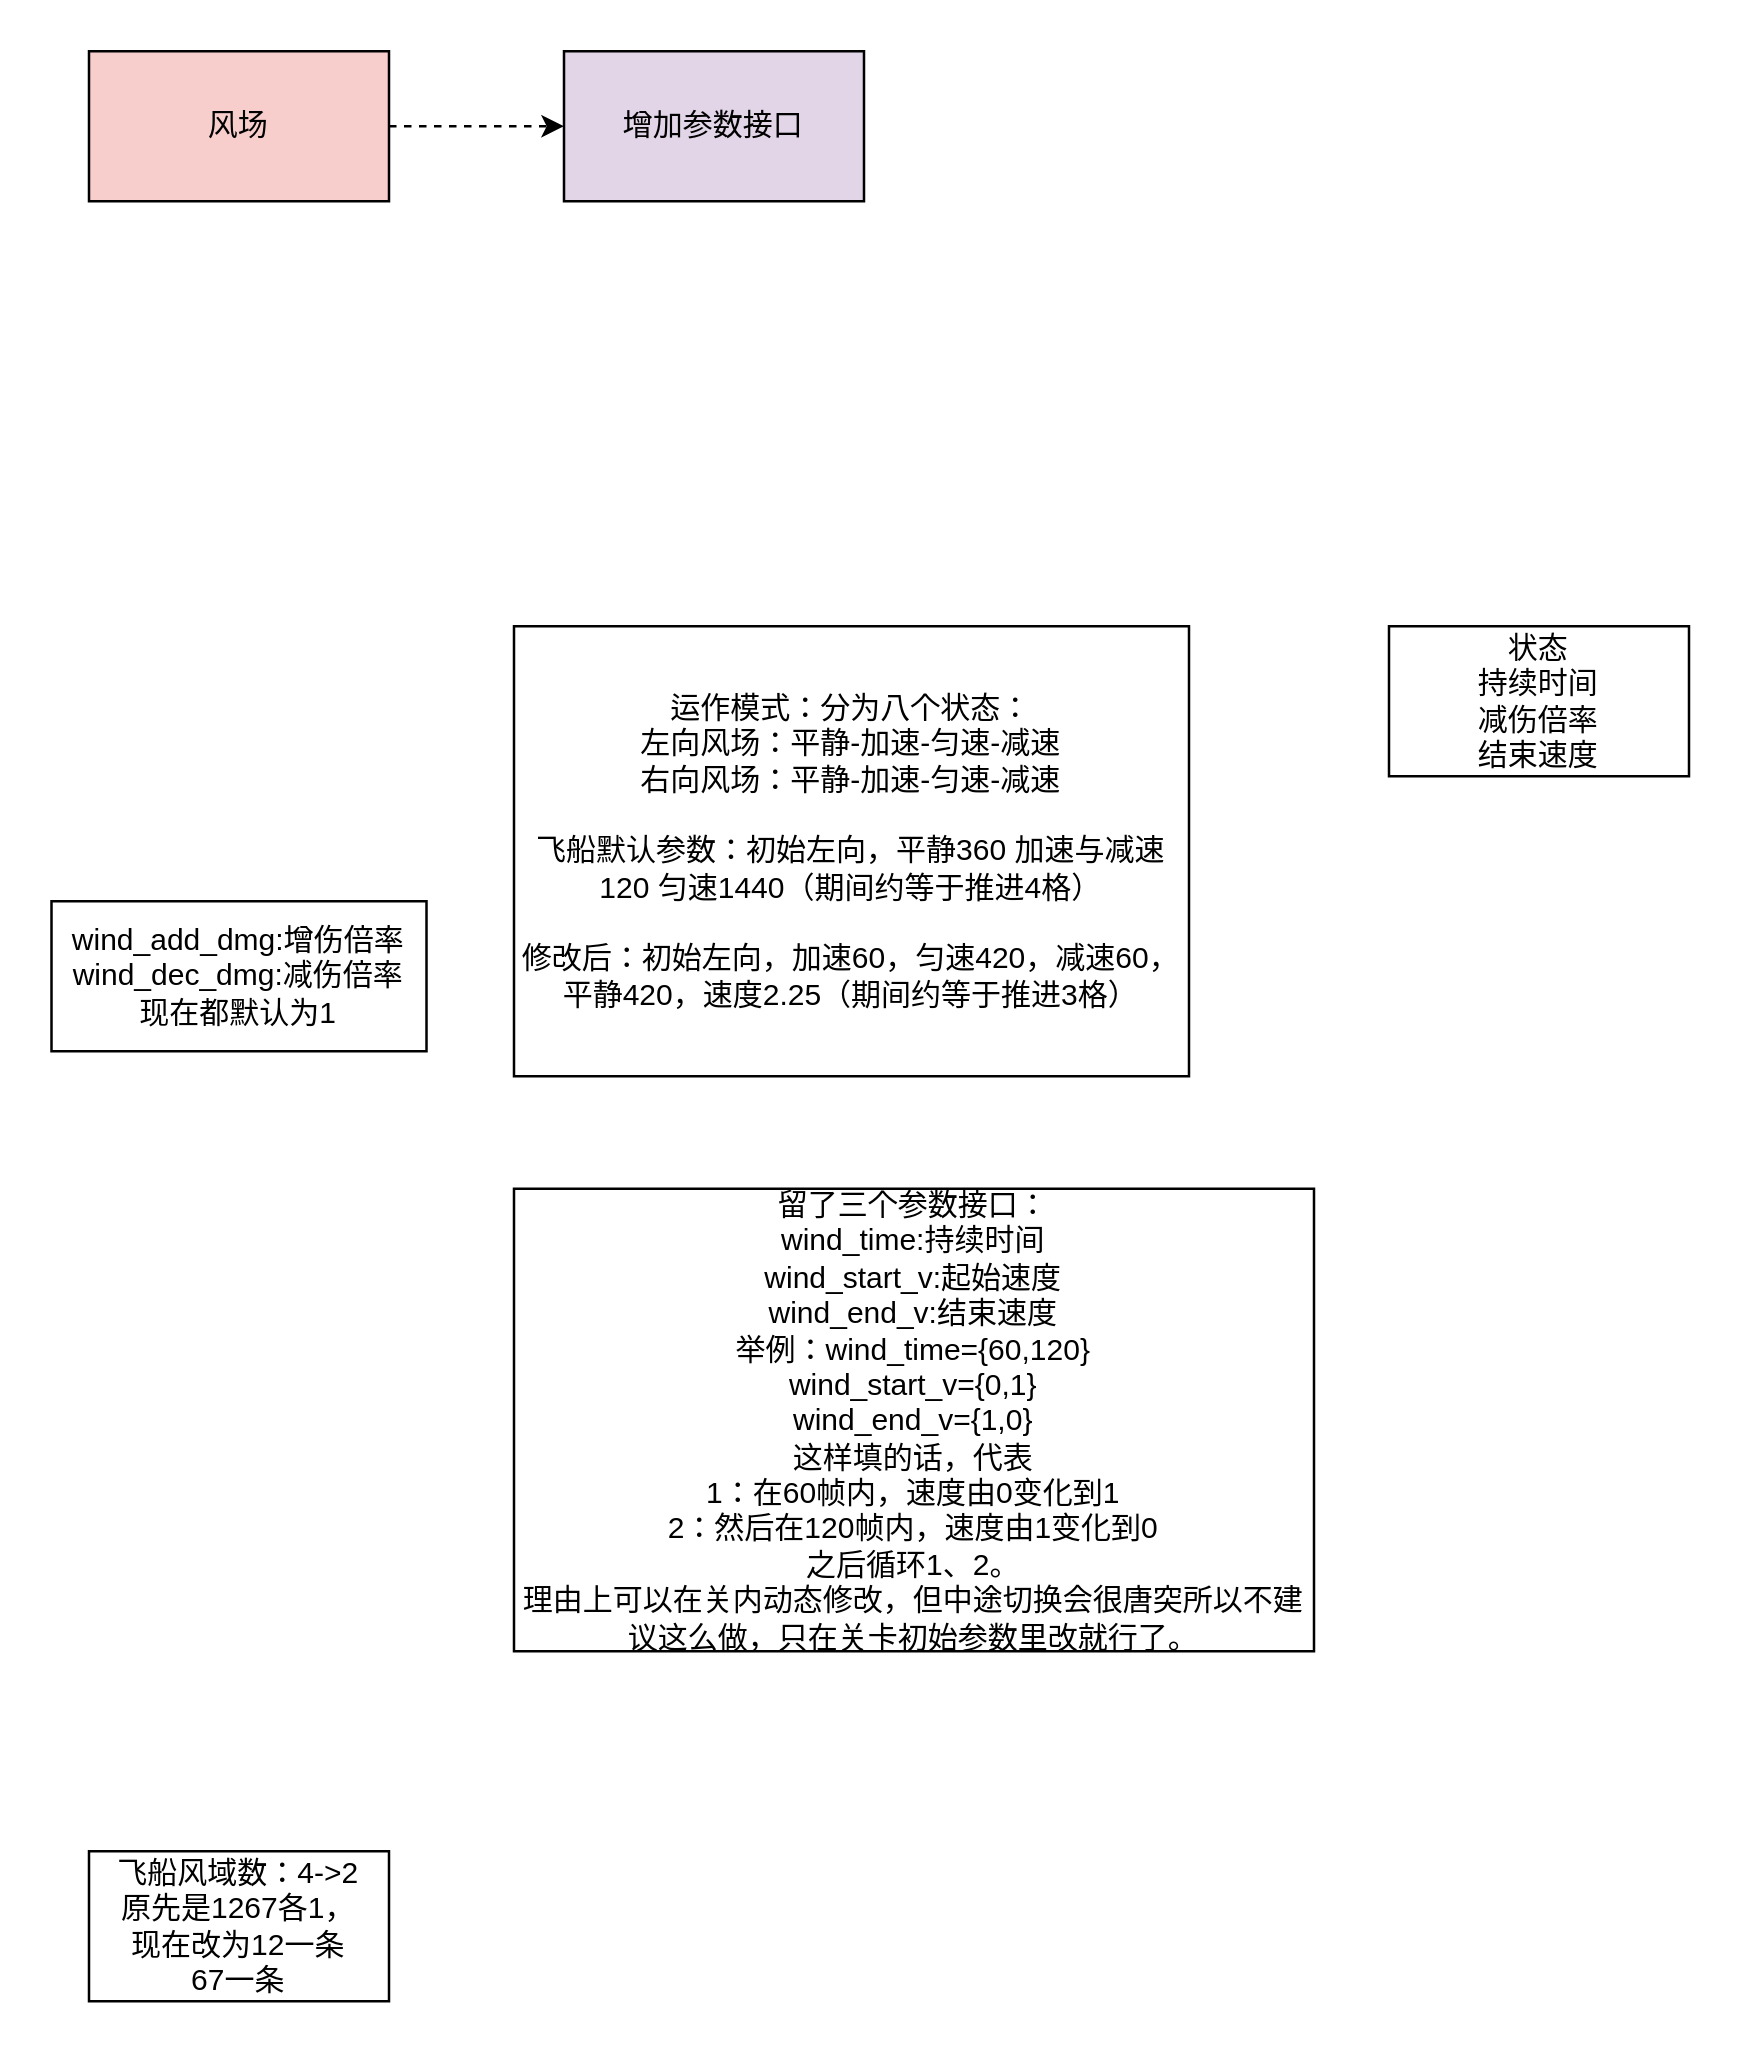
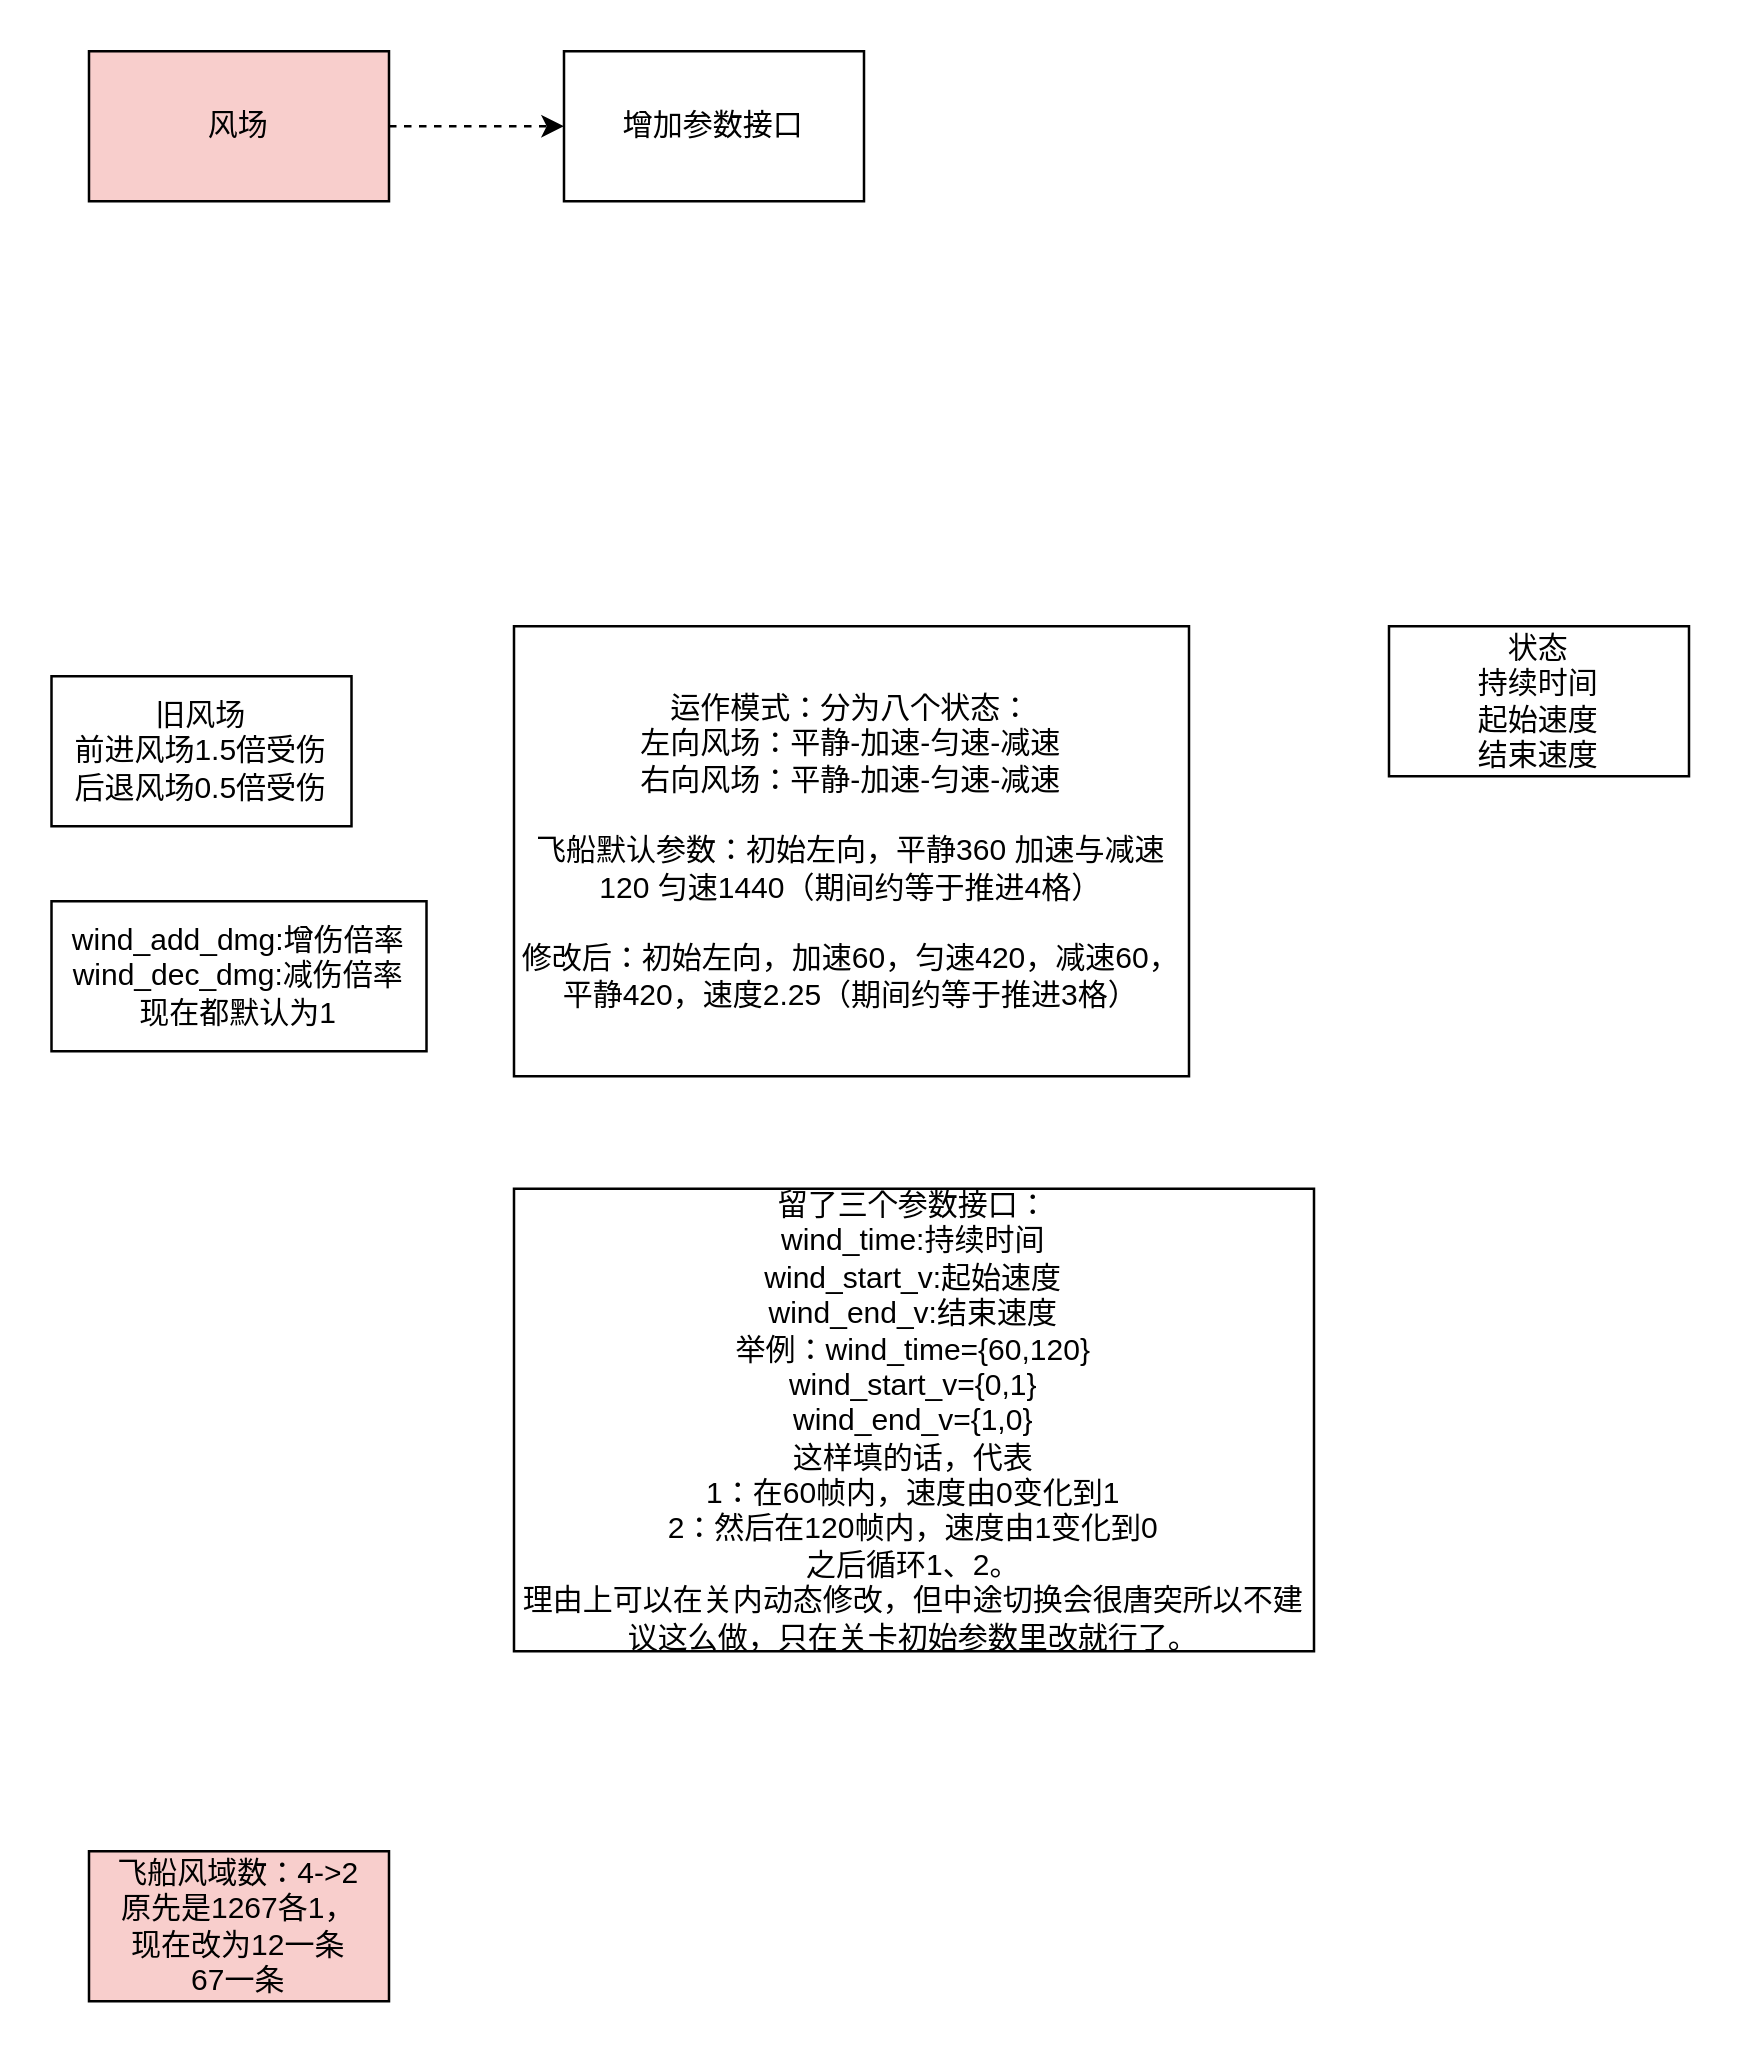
(714, 126) -> (714, 126)
(1539, 701) -> (1539, 701)
none -> (201, 751)
(239, 1926) -> (239, 1926)
